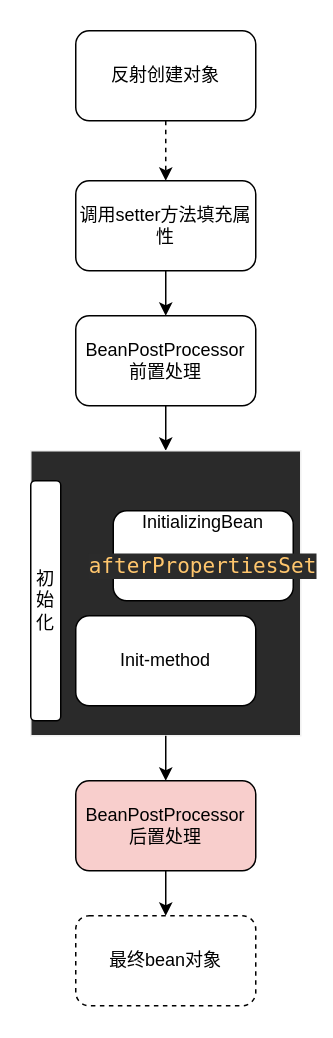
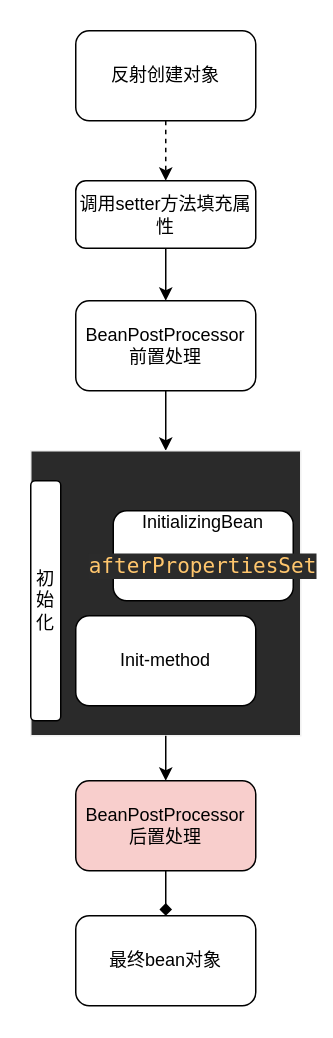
(166, 226) -> (166, 215)
(166, 361) -> (166, 346)
(166, 904) -> (166, 903)
(166, 961) -> (166, 961)
